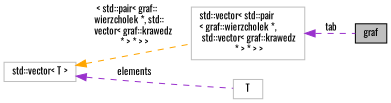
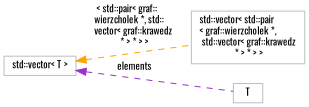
(371, 33) -> none
